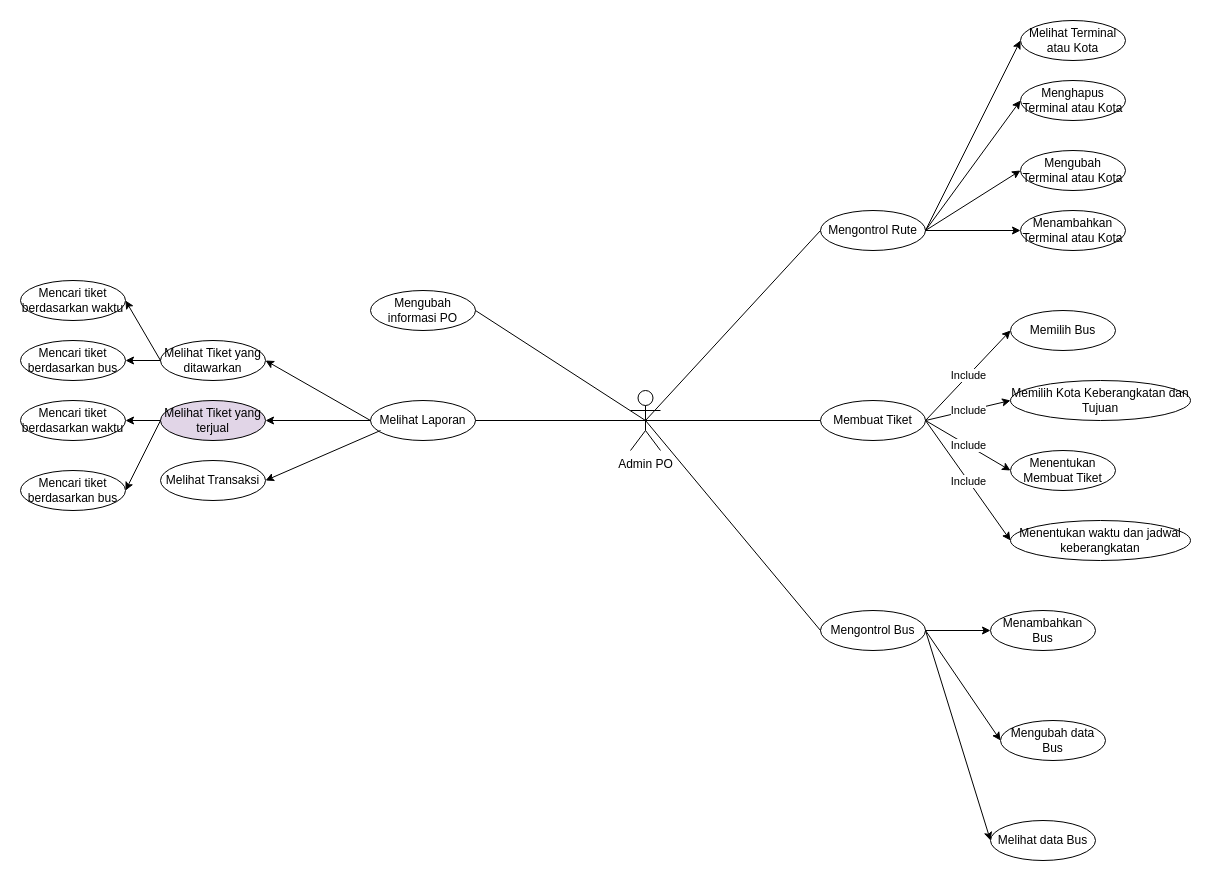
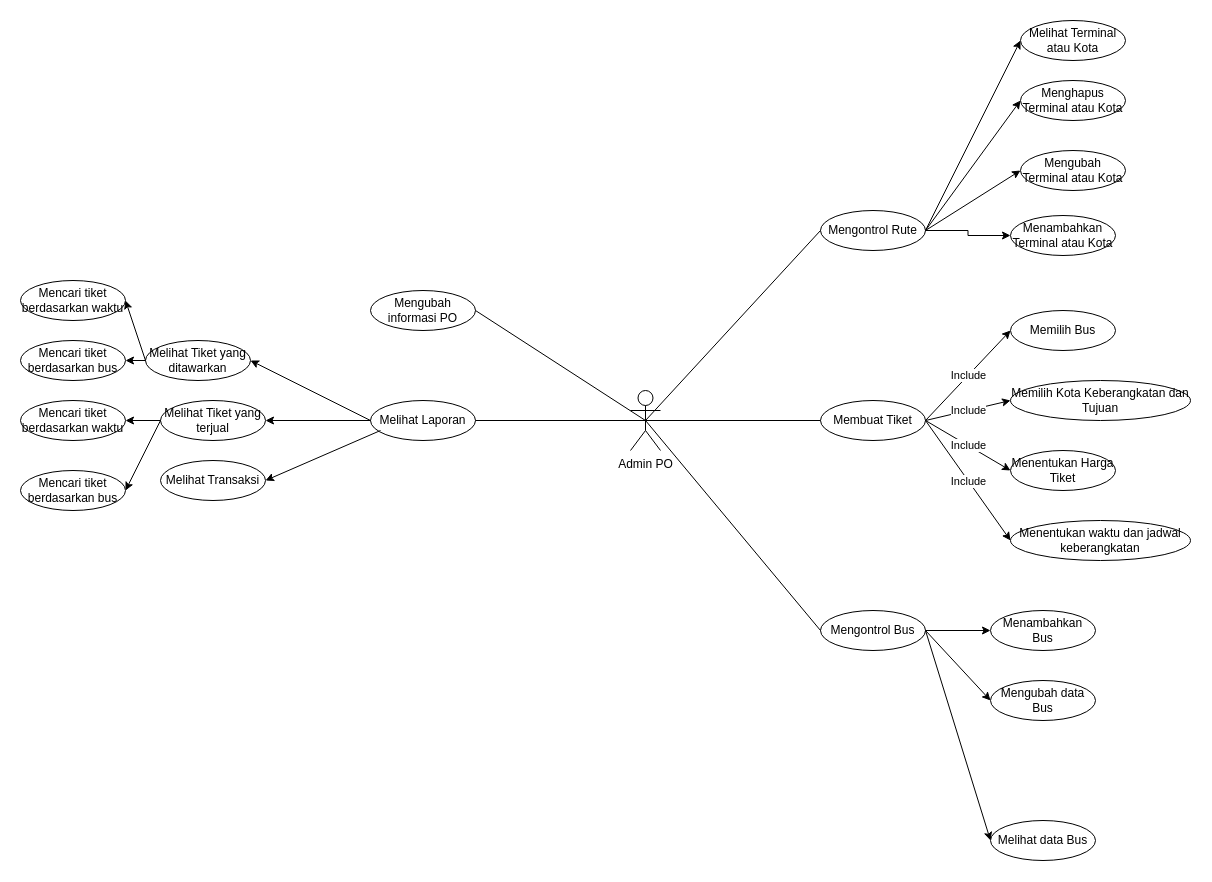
(1073, 231) -> (1063, 236)
(213, 361) -> (198, 361)
(213, 421) -> (213, 421)
(1063, 471) -> (1063, 471)
(1053, 741) -> (1043, 701)
